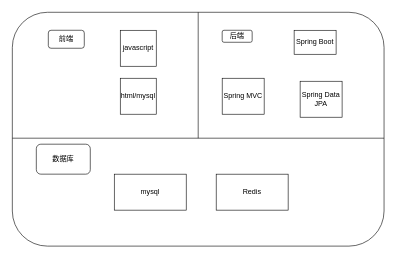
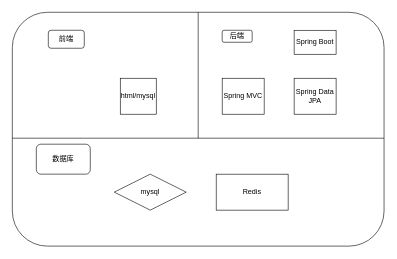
(138, 48) -> none
(321, 99) -> (315, 96)
(150, 192) -> (150, 192)
